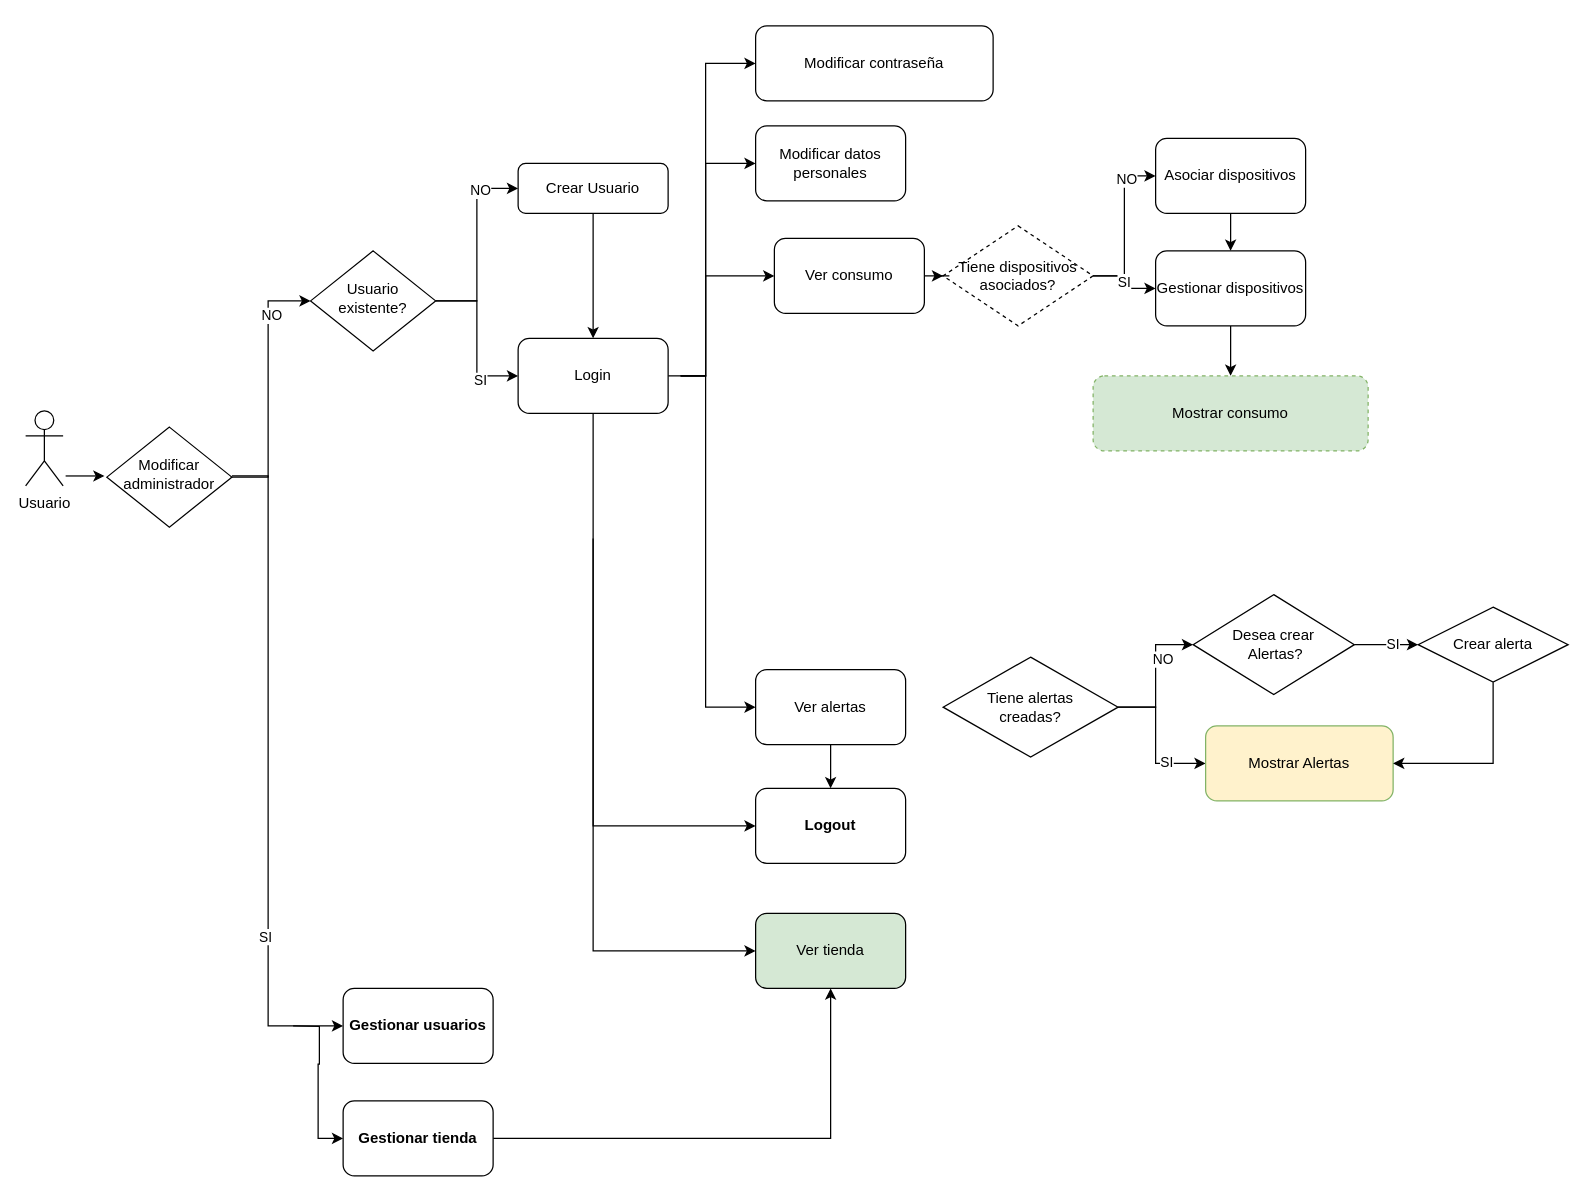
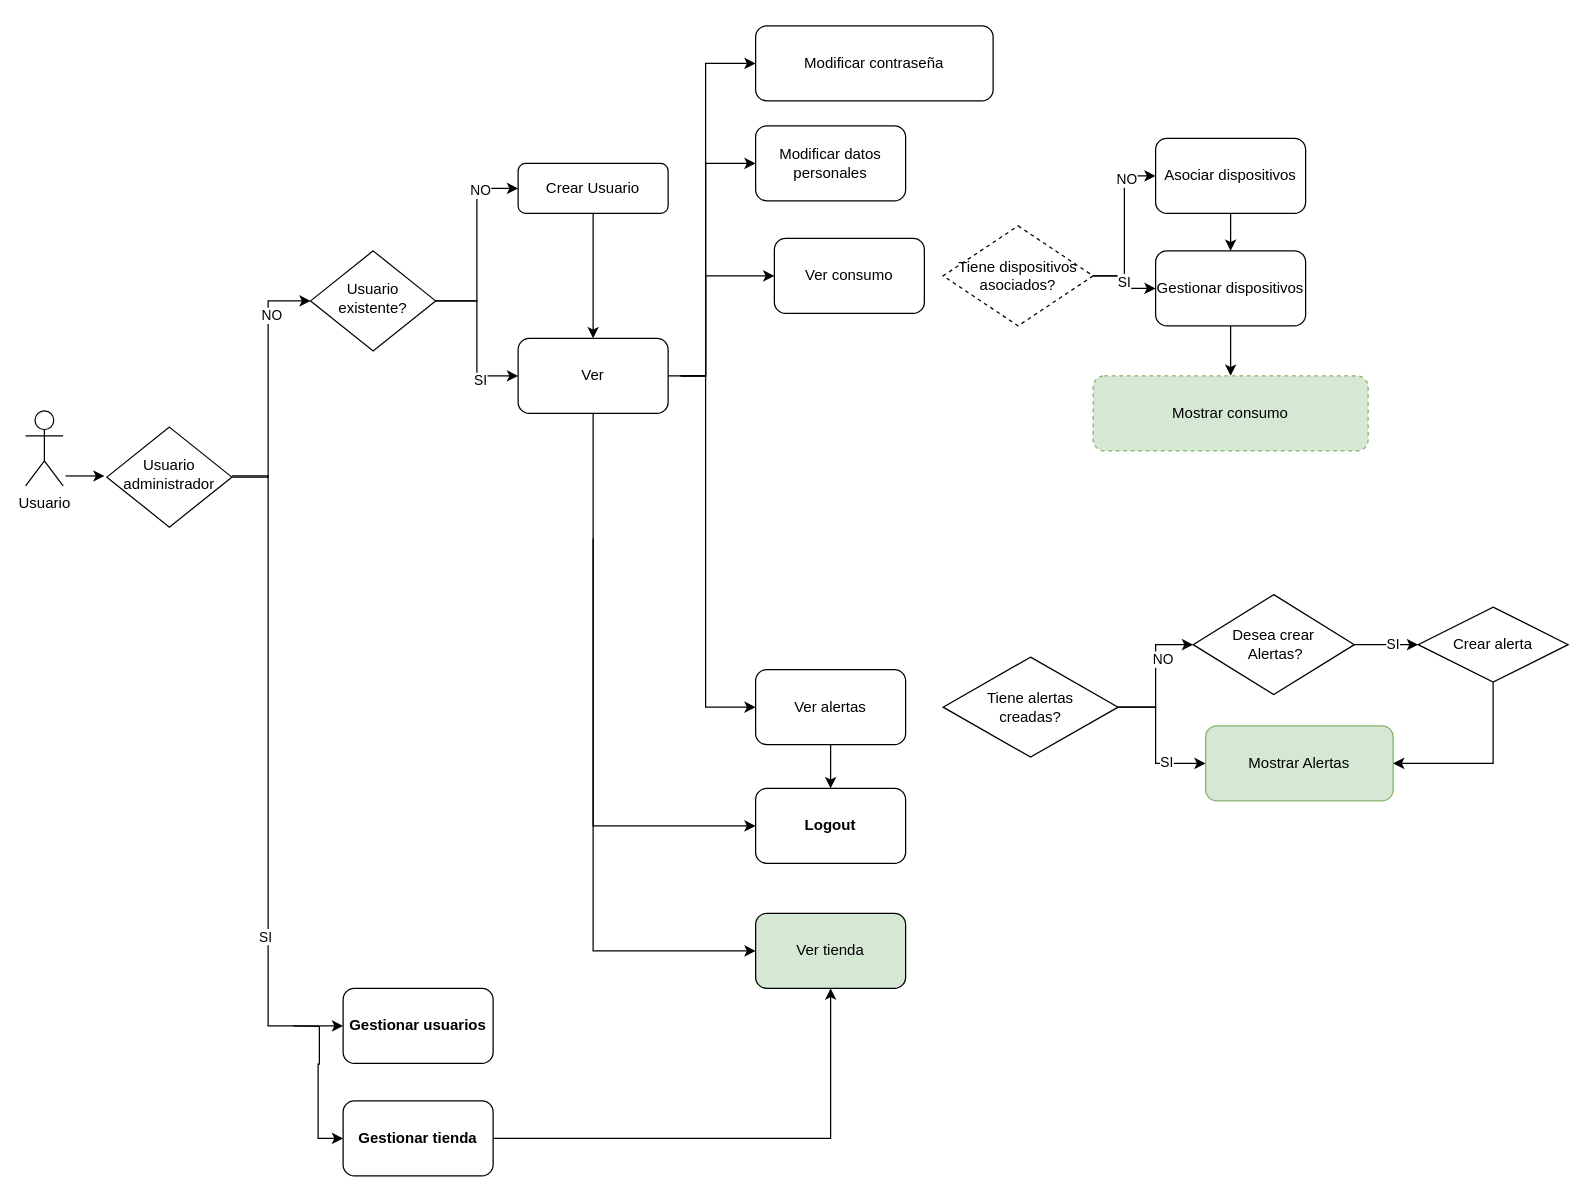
(949, 276) -> none
(593, 376) -> (593, 376)
(169, 474) -> (169, 474)
(1299, 763) -> (1299, 763)
